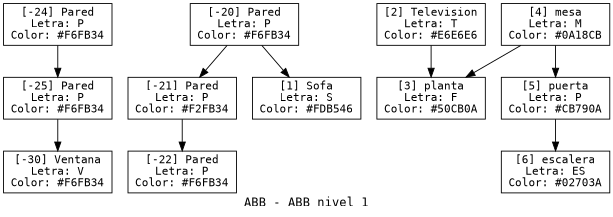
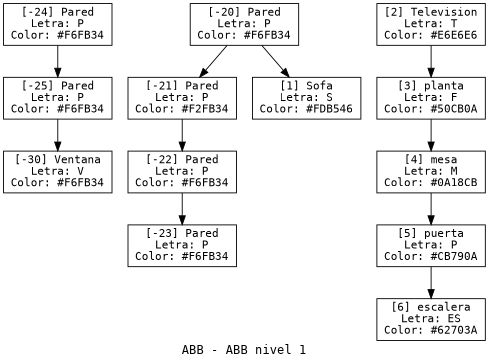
(497, 59) -> (431, 131)
(556, 172) -> (431, 320)
none -> (182, 246)
